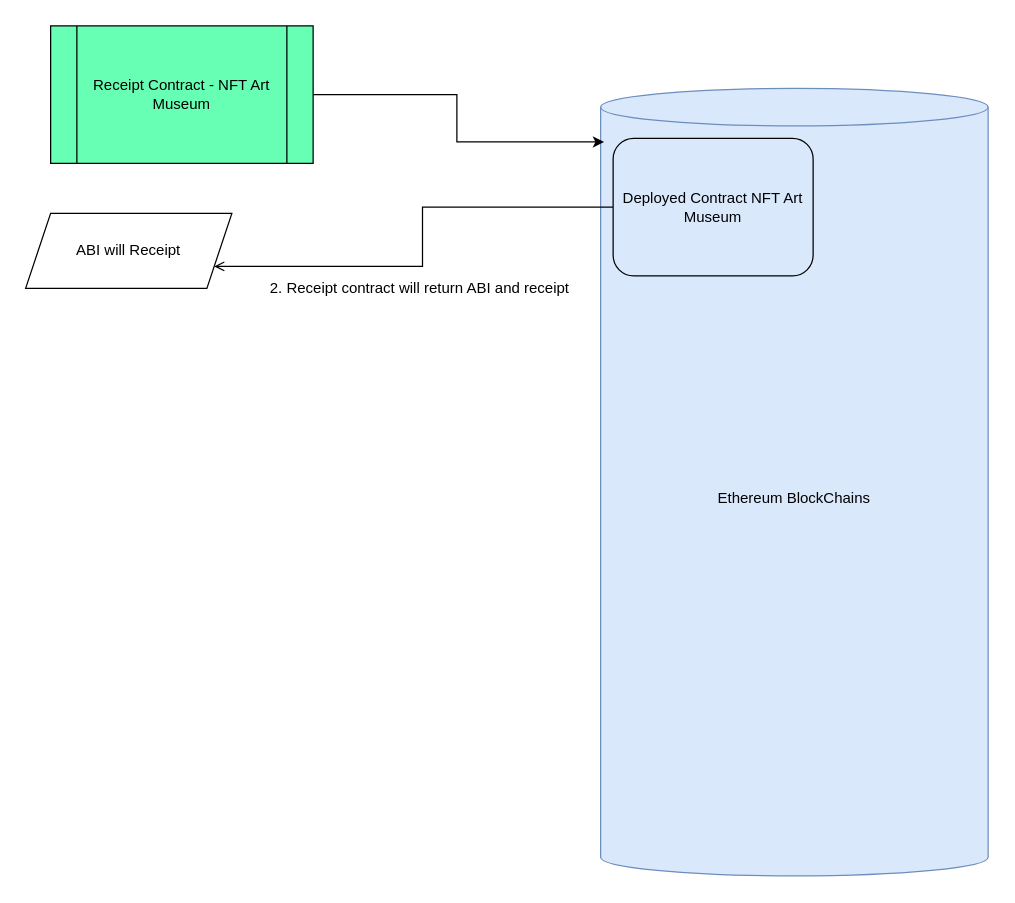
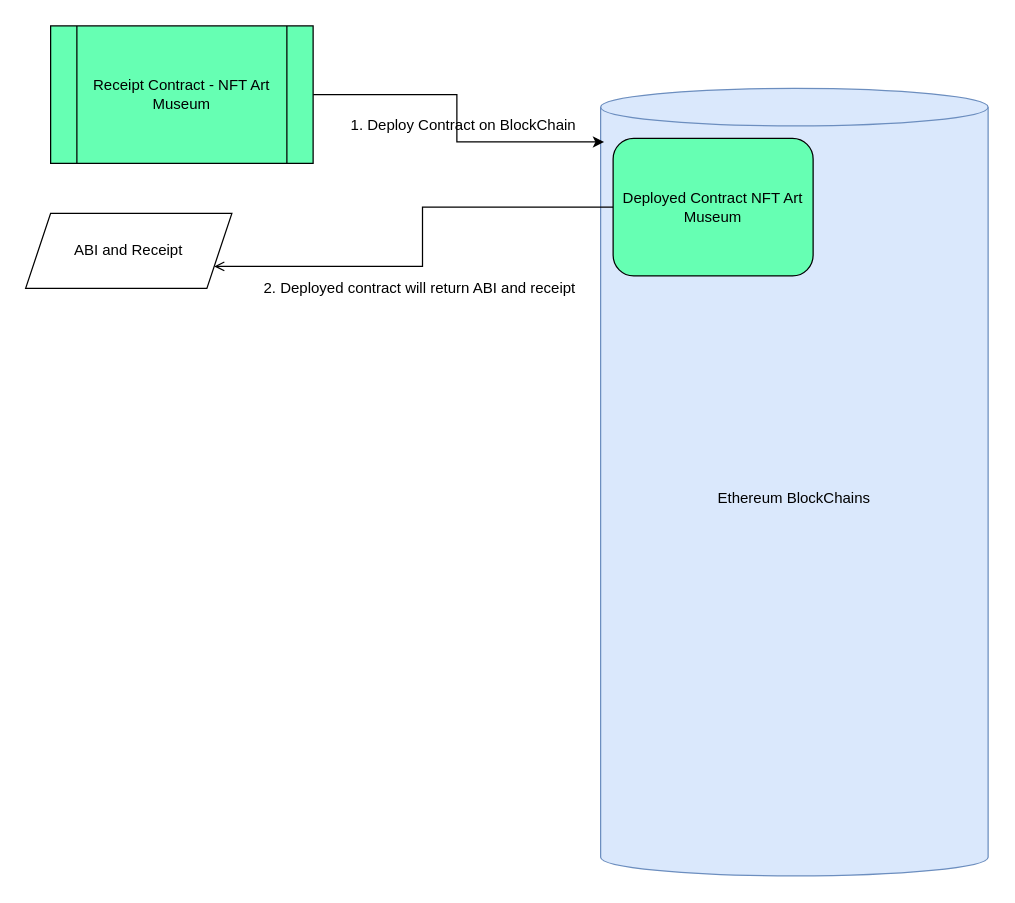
none -> (463, 126)
(713, 207) -> (713, 207)
(129, 251) -> (129, 251)
(420, 288) -> (420, 288)
